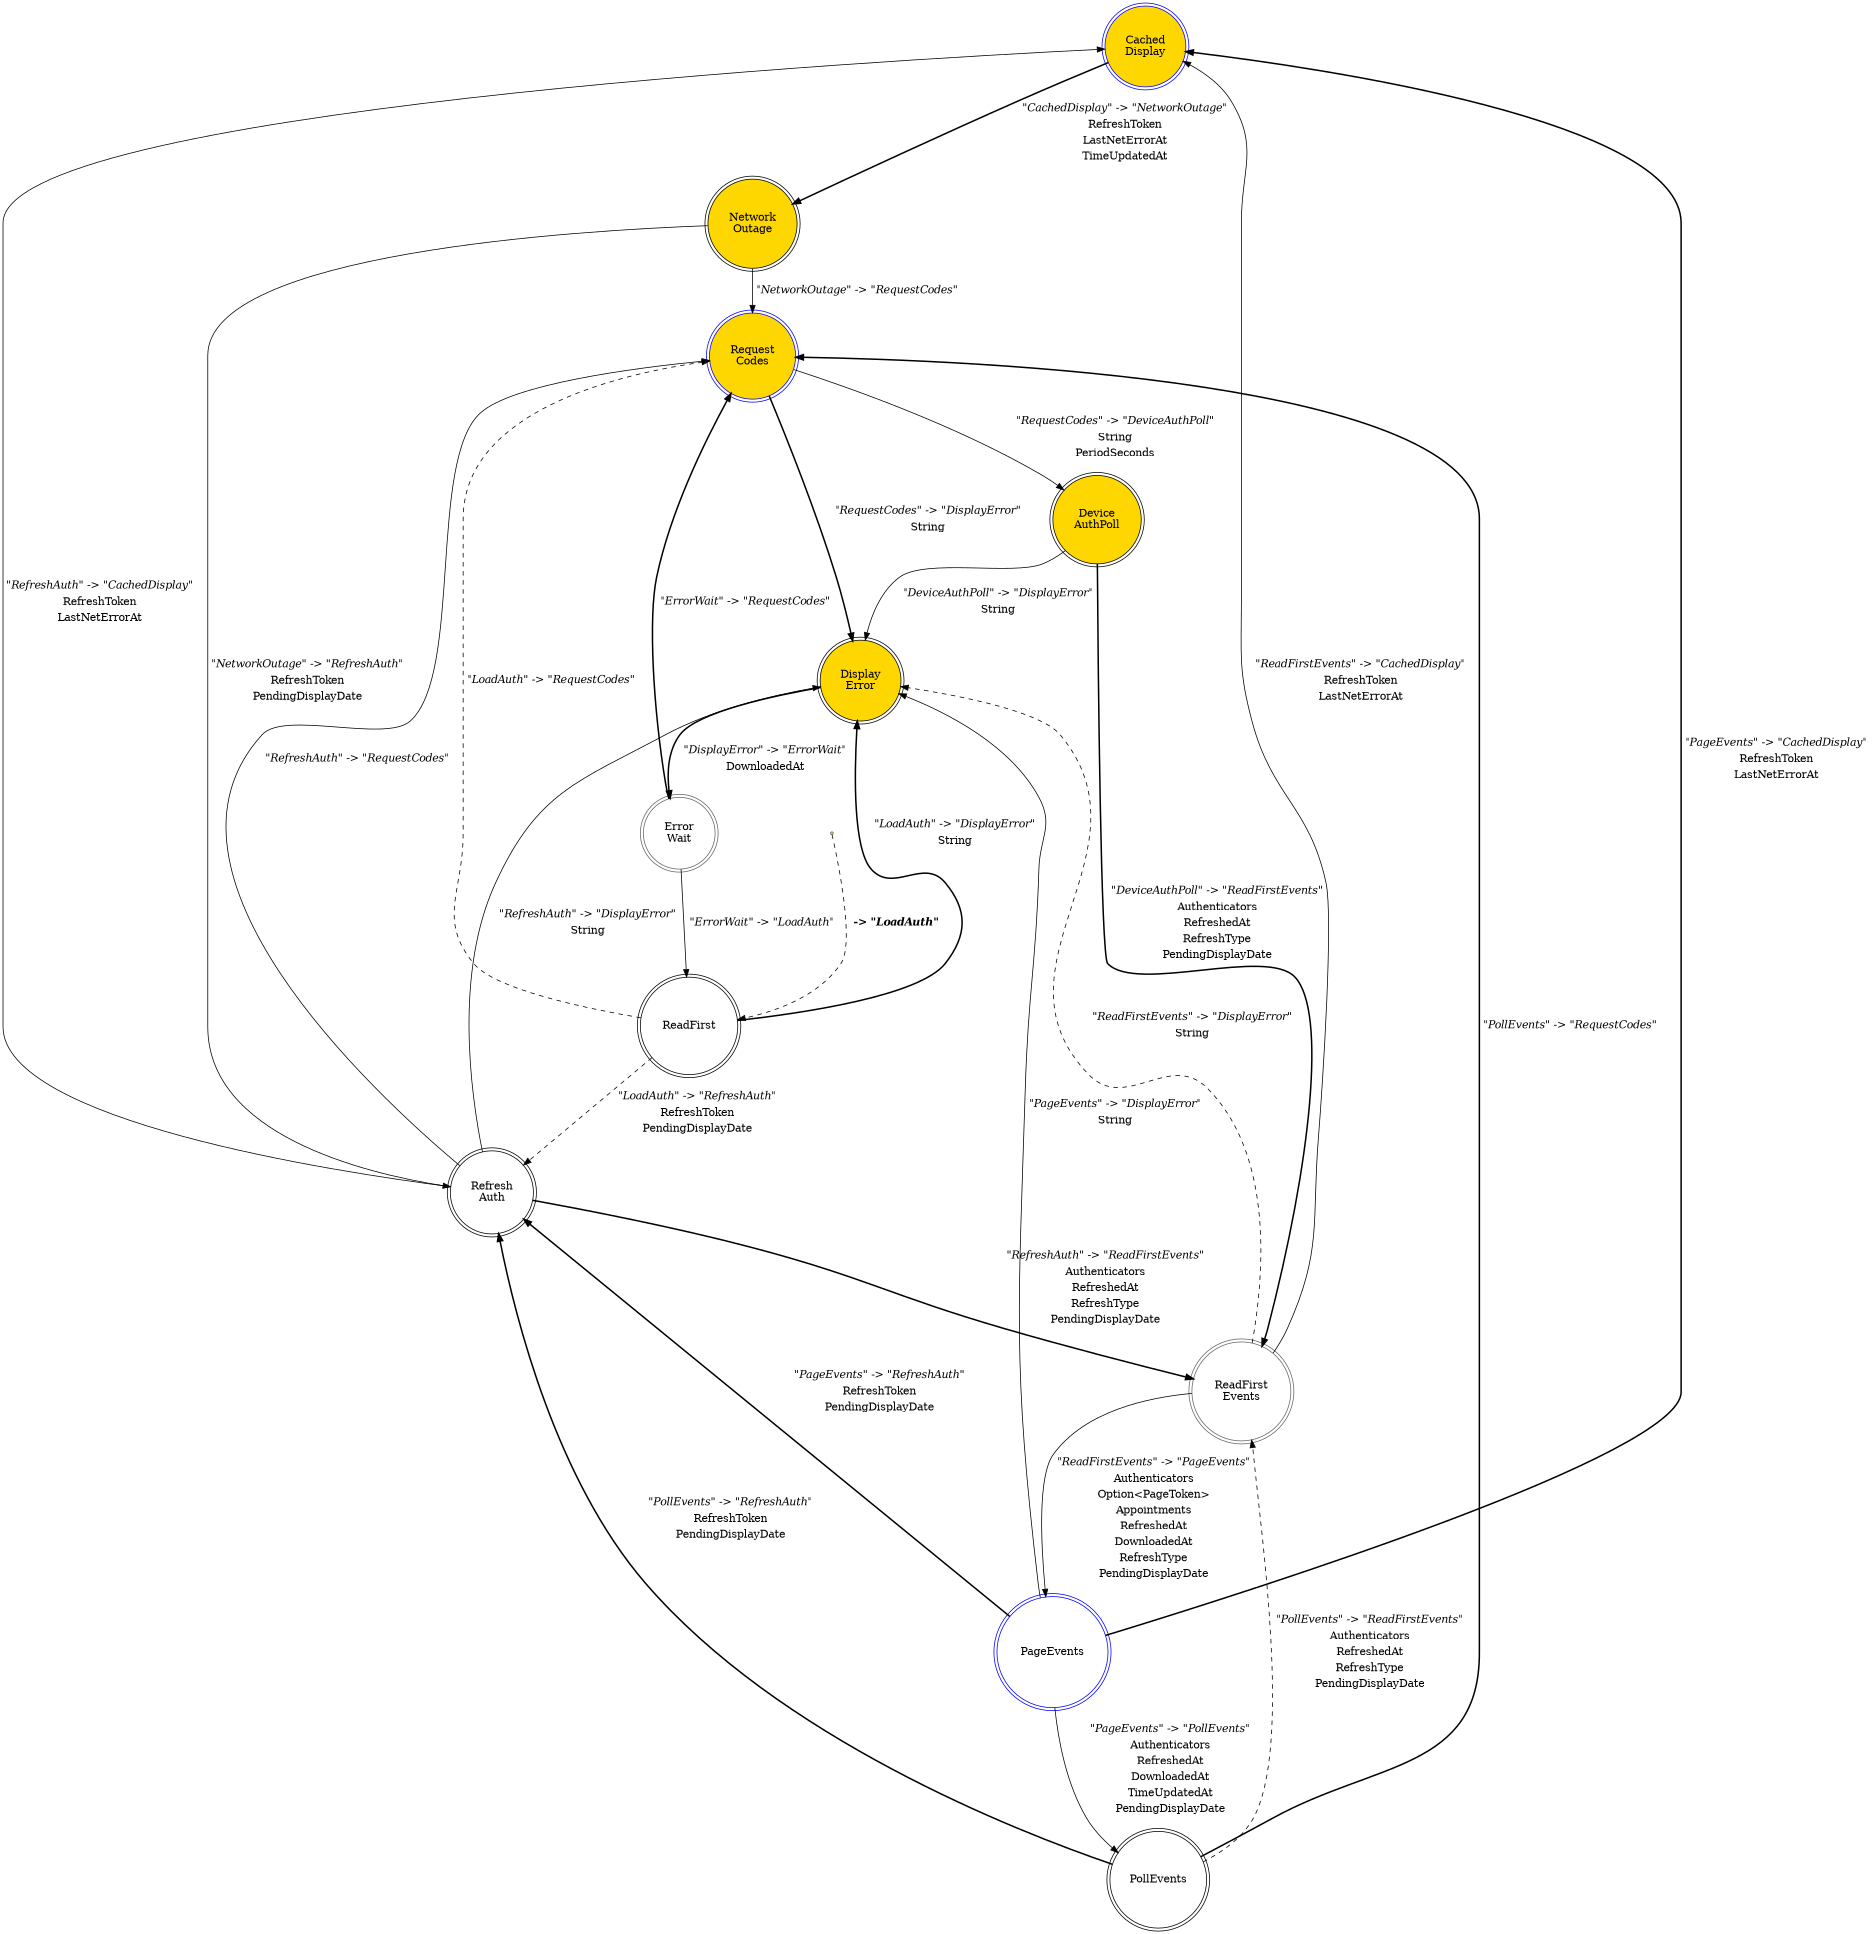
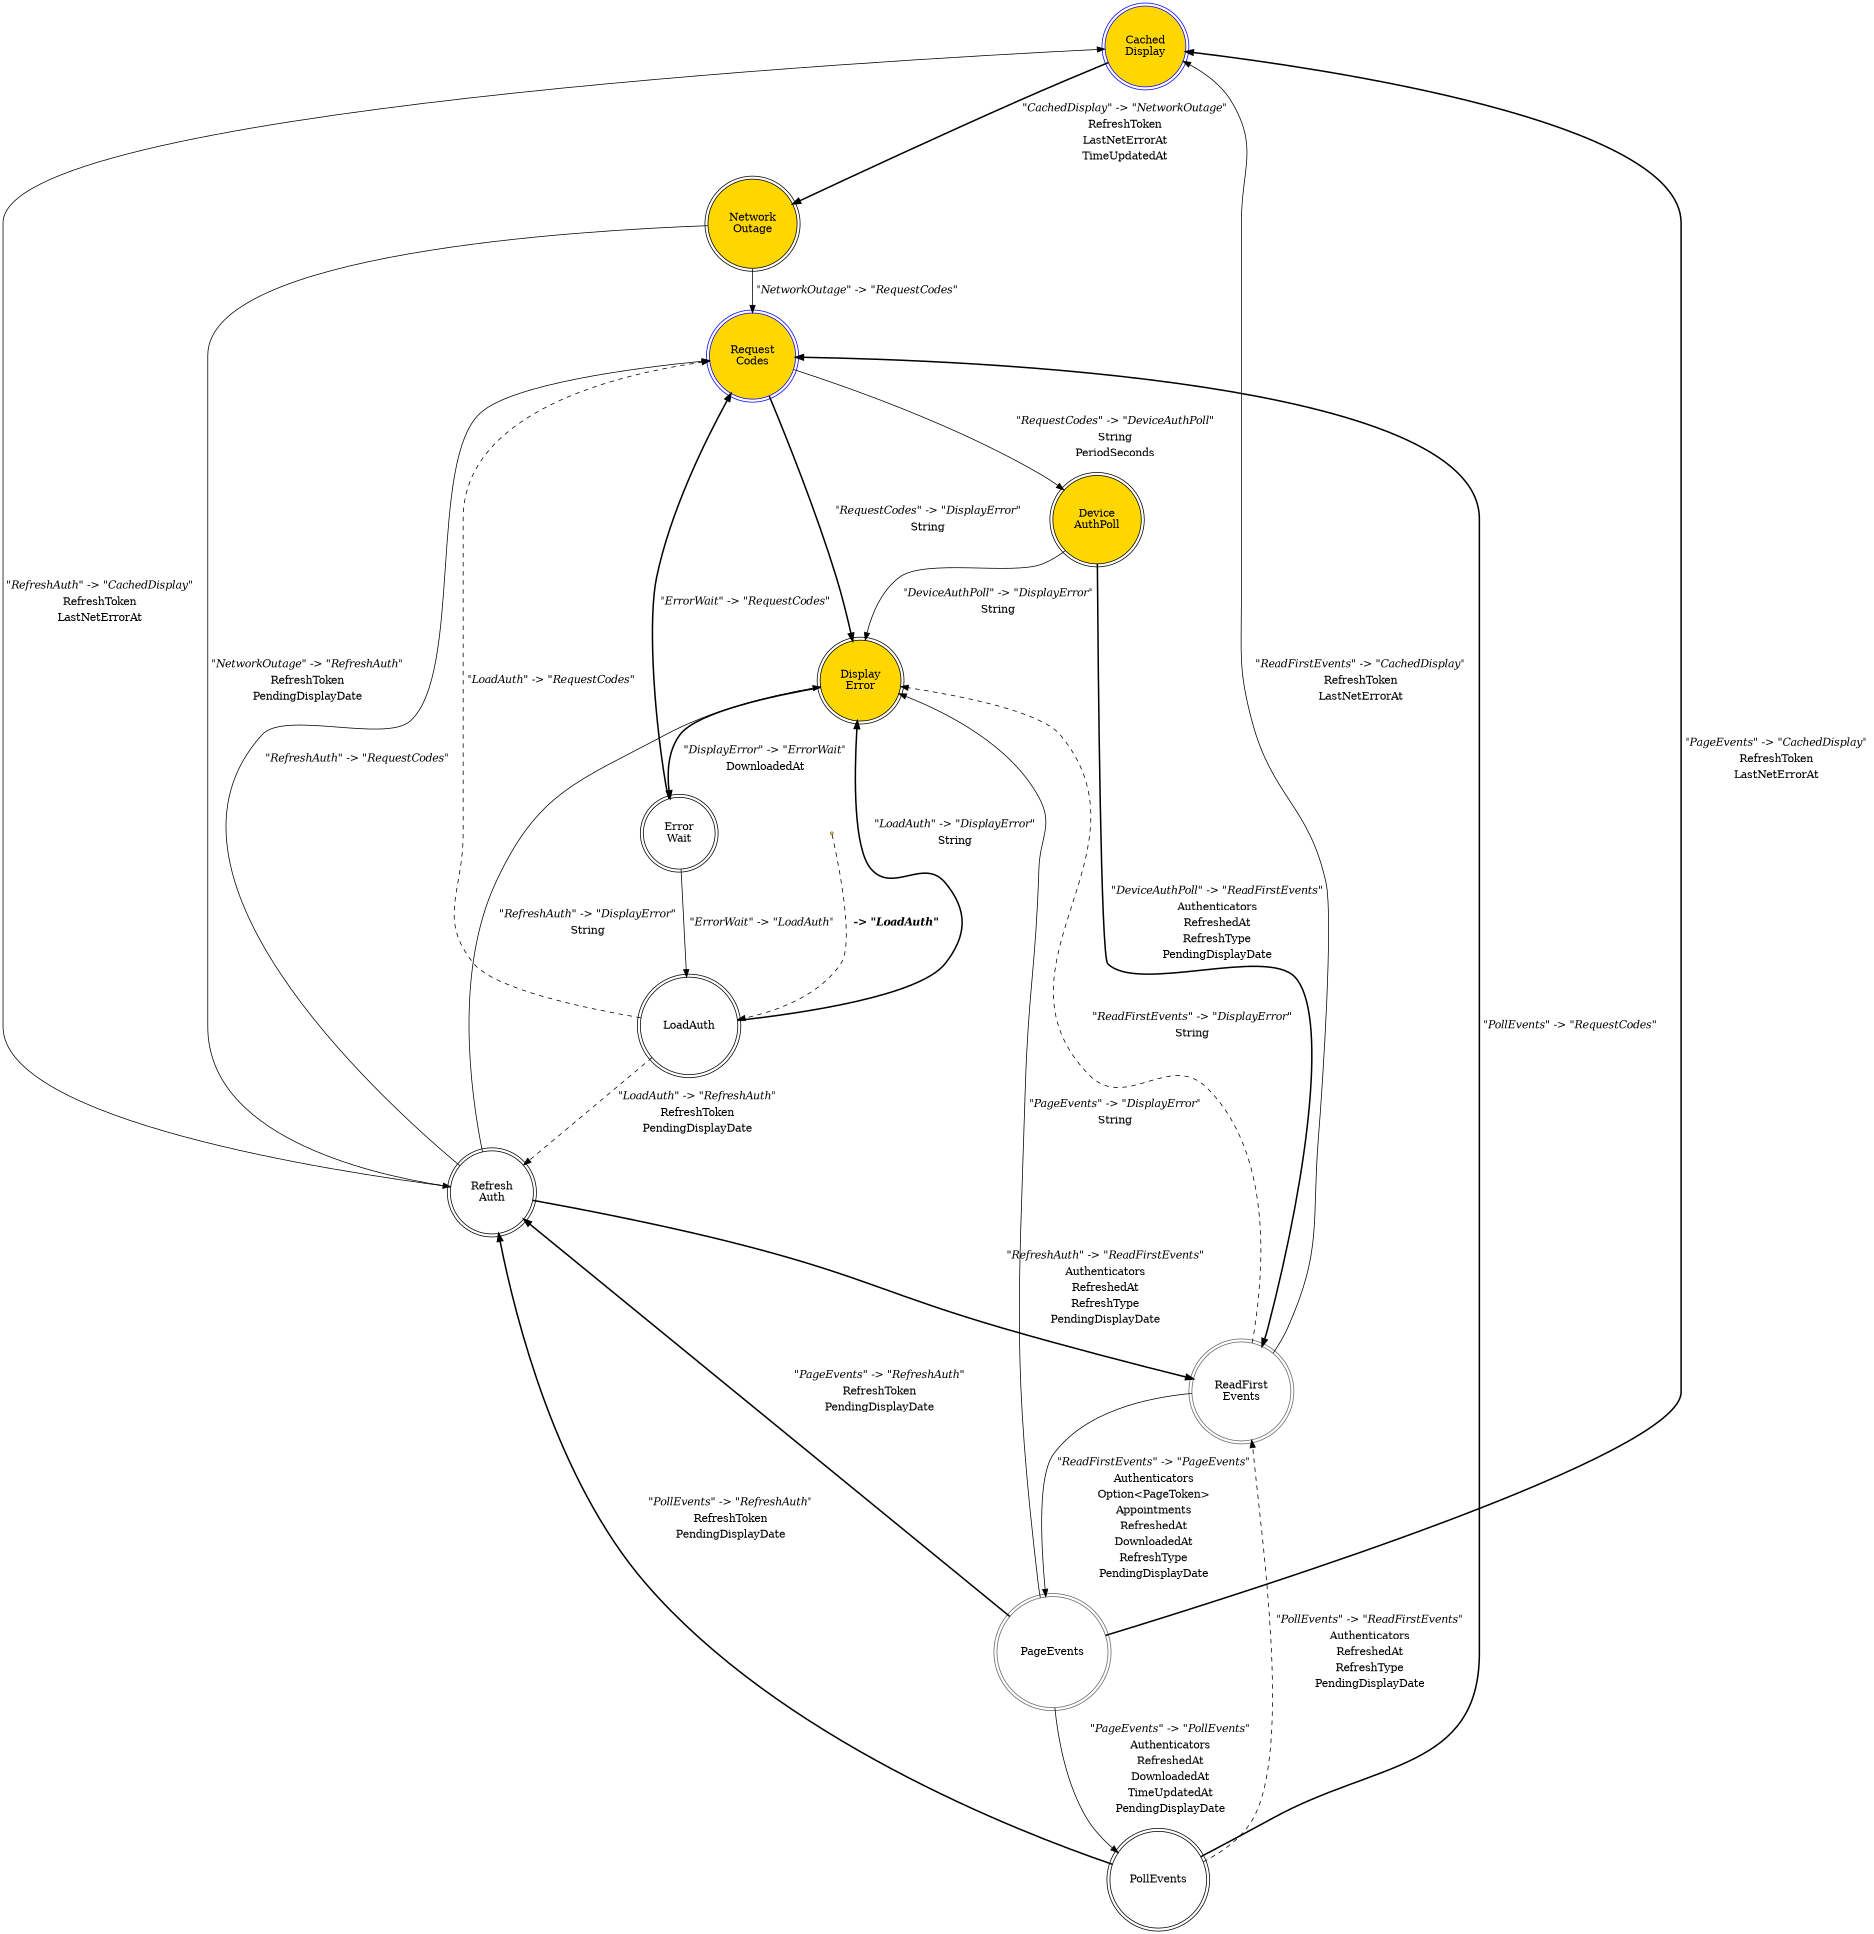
(679, 833) -> (679, 833)
(689, 1026) -> (689, 1026)
(1052, 1652) -> (1052, 1652)
